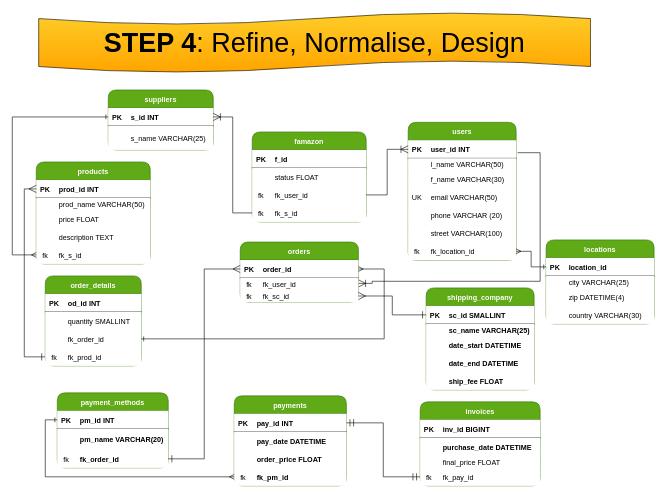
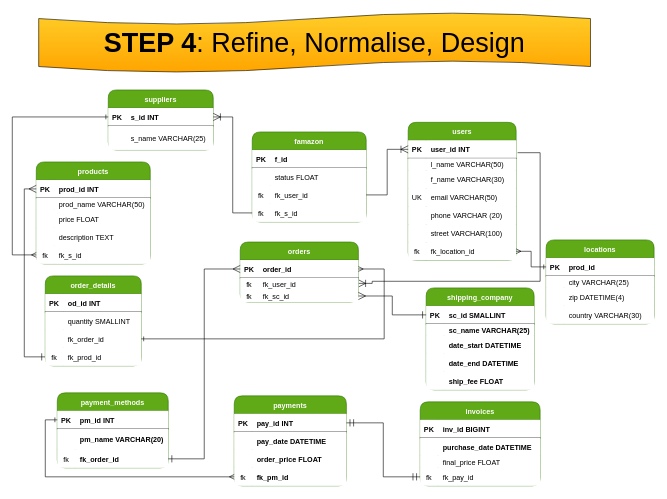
(588, 267) -> (582, 267)
